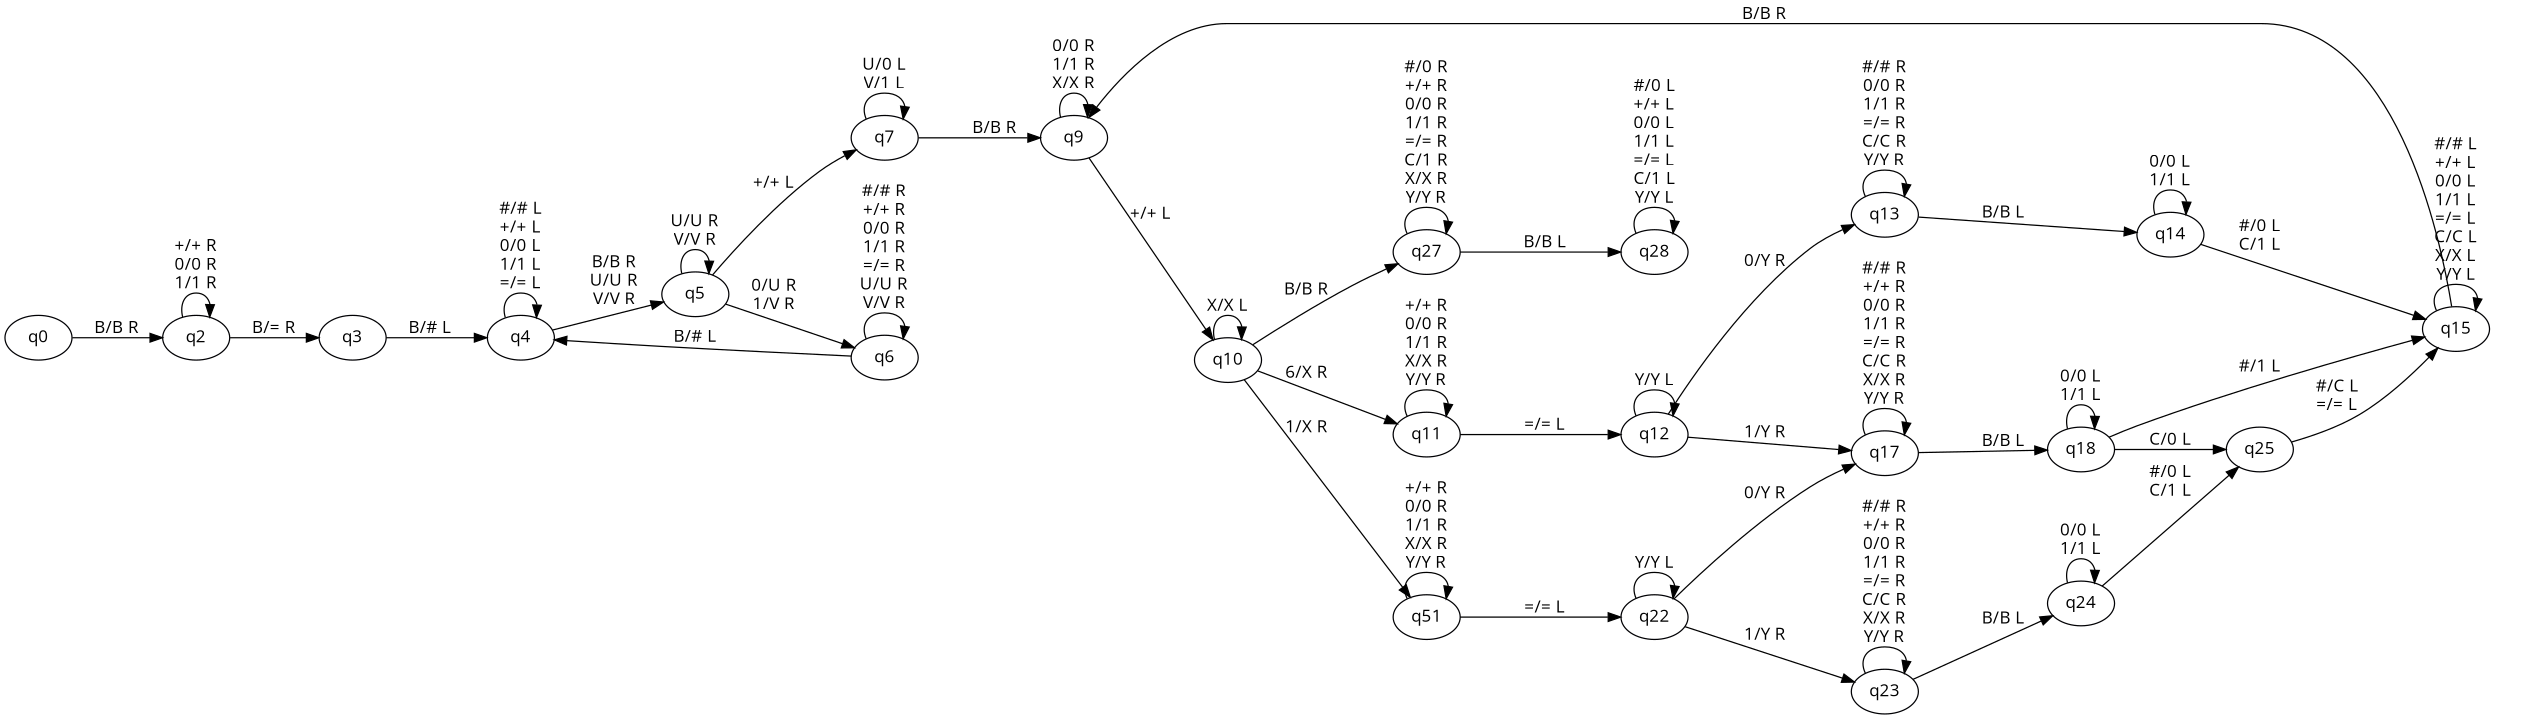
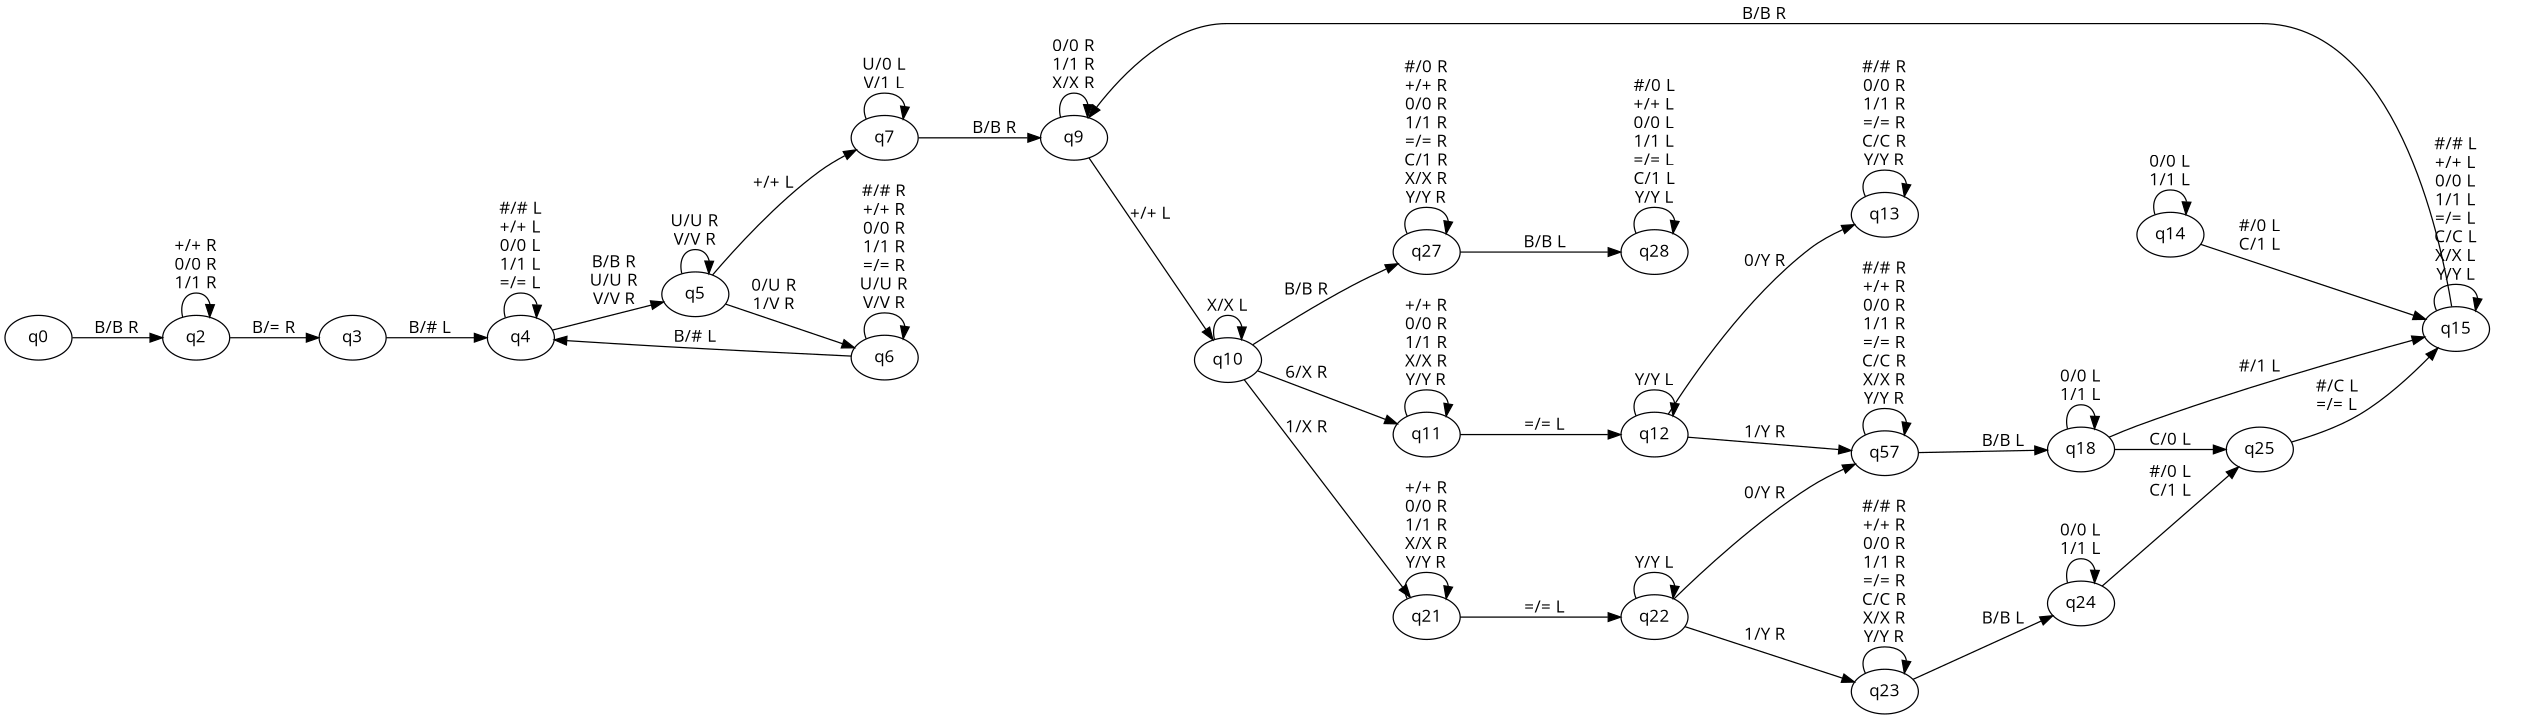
(2021, 224) -> none
(1885, 453) -> (1885, 453)
(1427, 617) -> (1427, 617)
